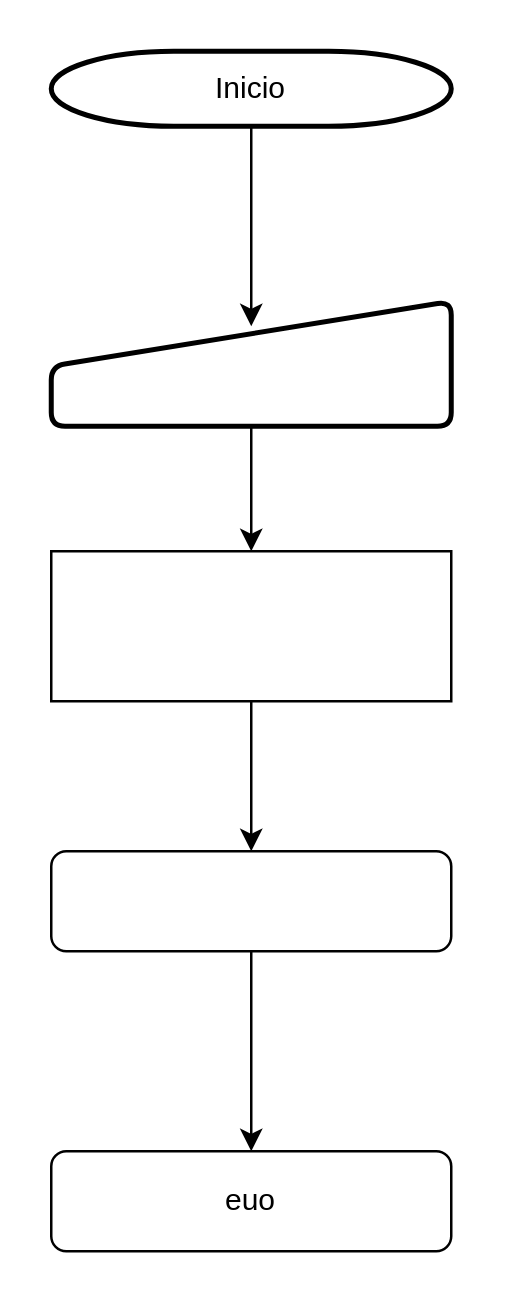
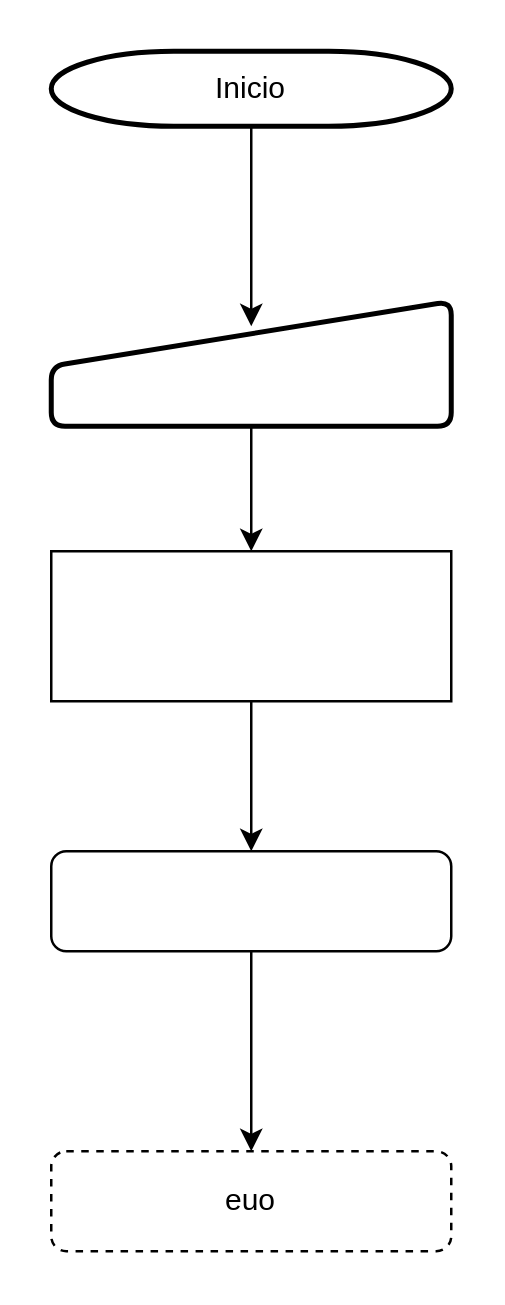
(251, 1201) -> (251, 1201)
